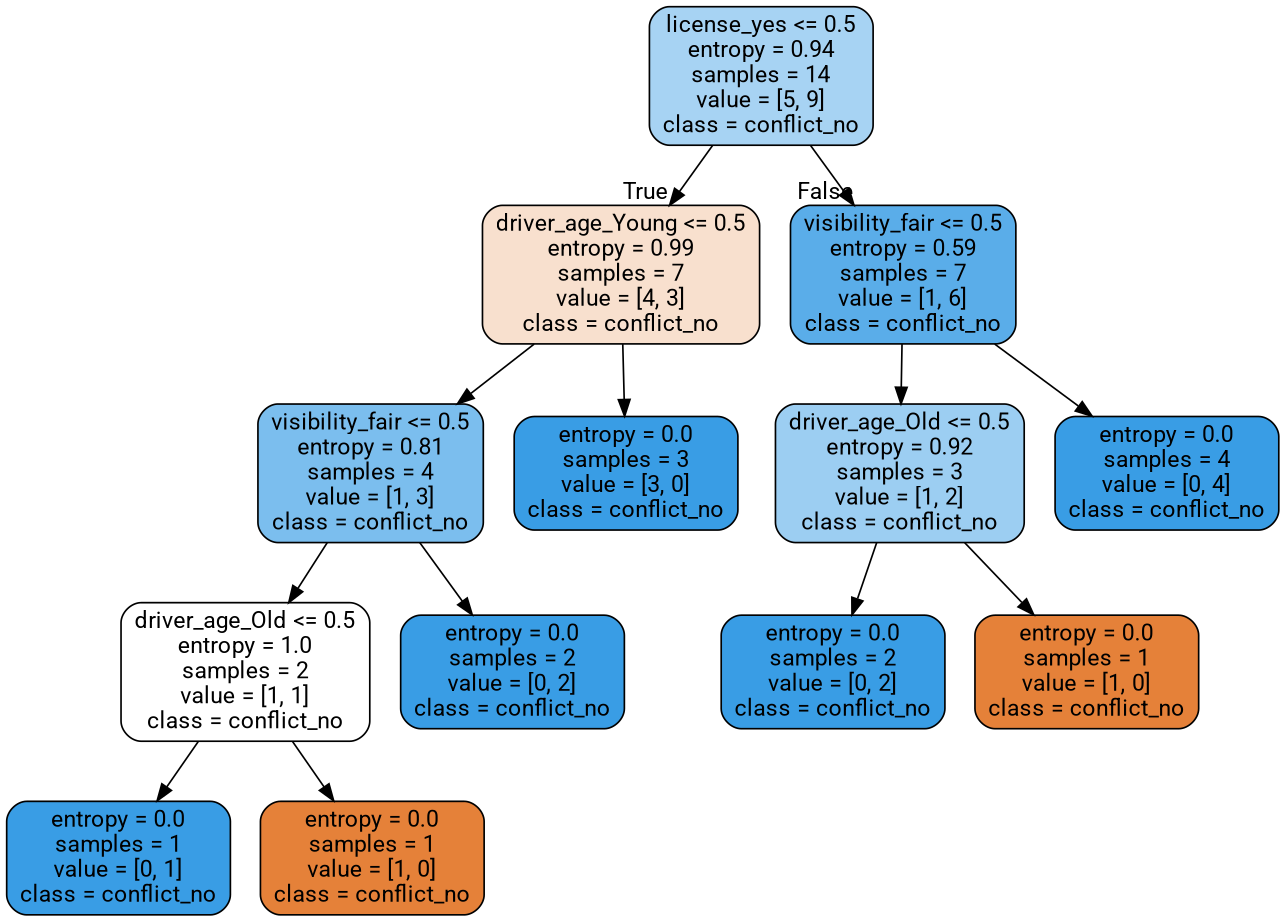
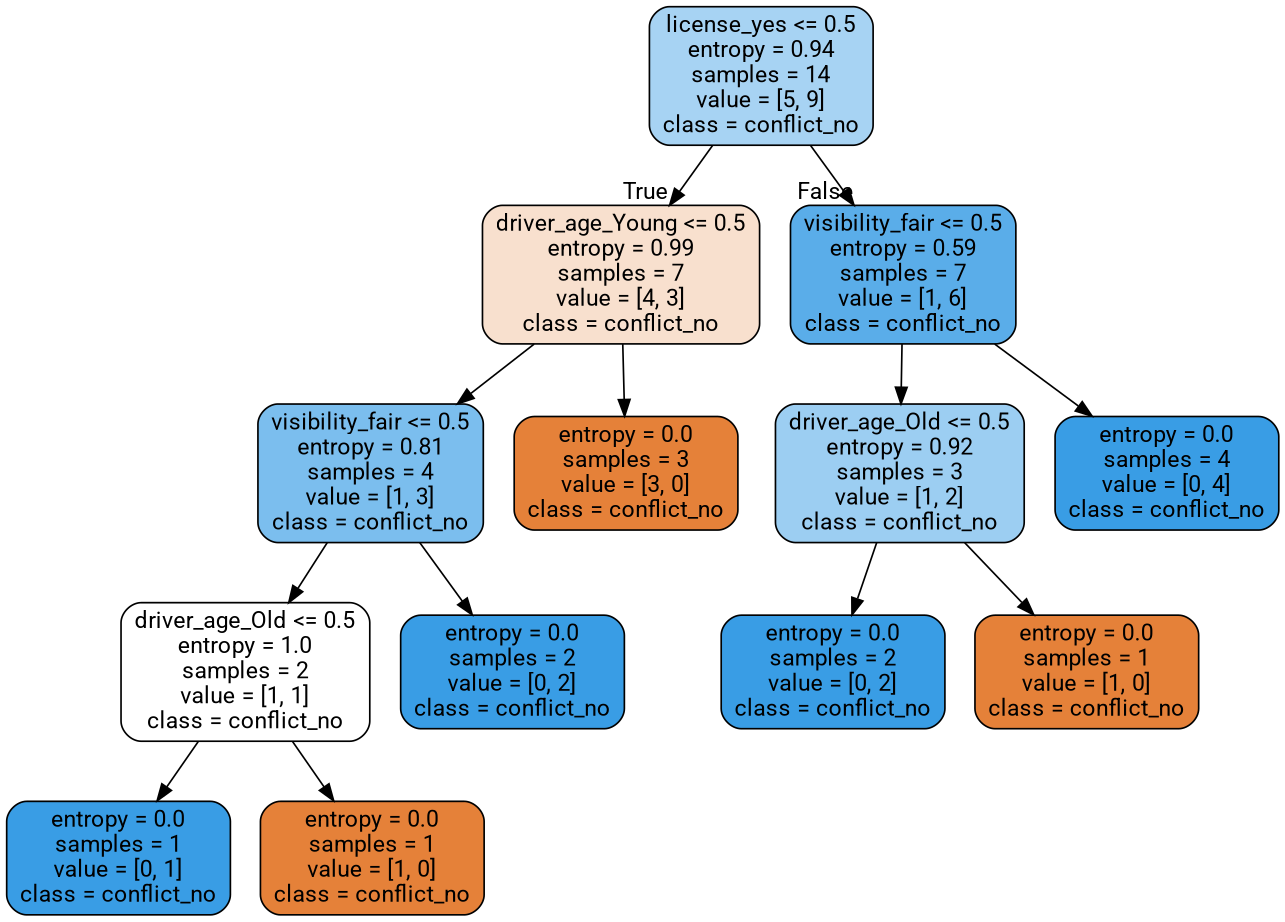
(626, 473) -> (626, 473)
